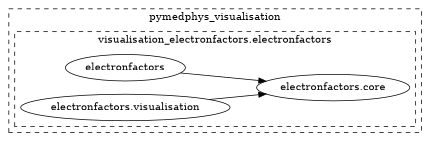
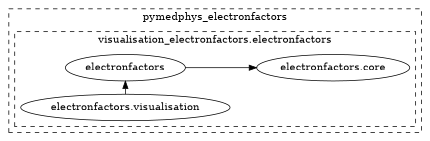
(215, 17) -> (215, 17)
(234, 97) -> (125, 91)
